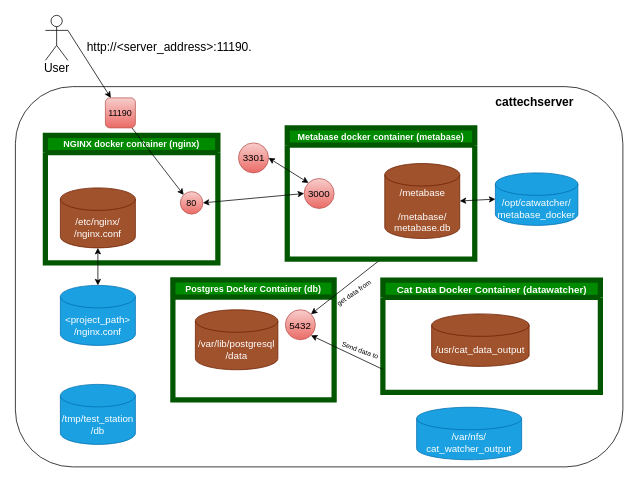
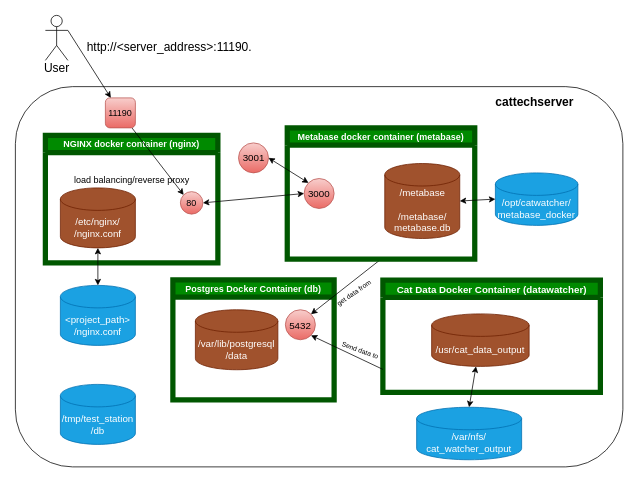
(254, 158) -> (254, 158)
none -> (132, 180)
none -> (472, 387)
